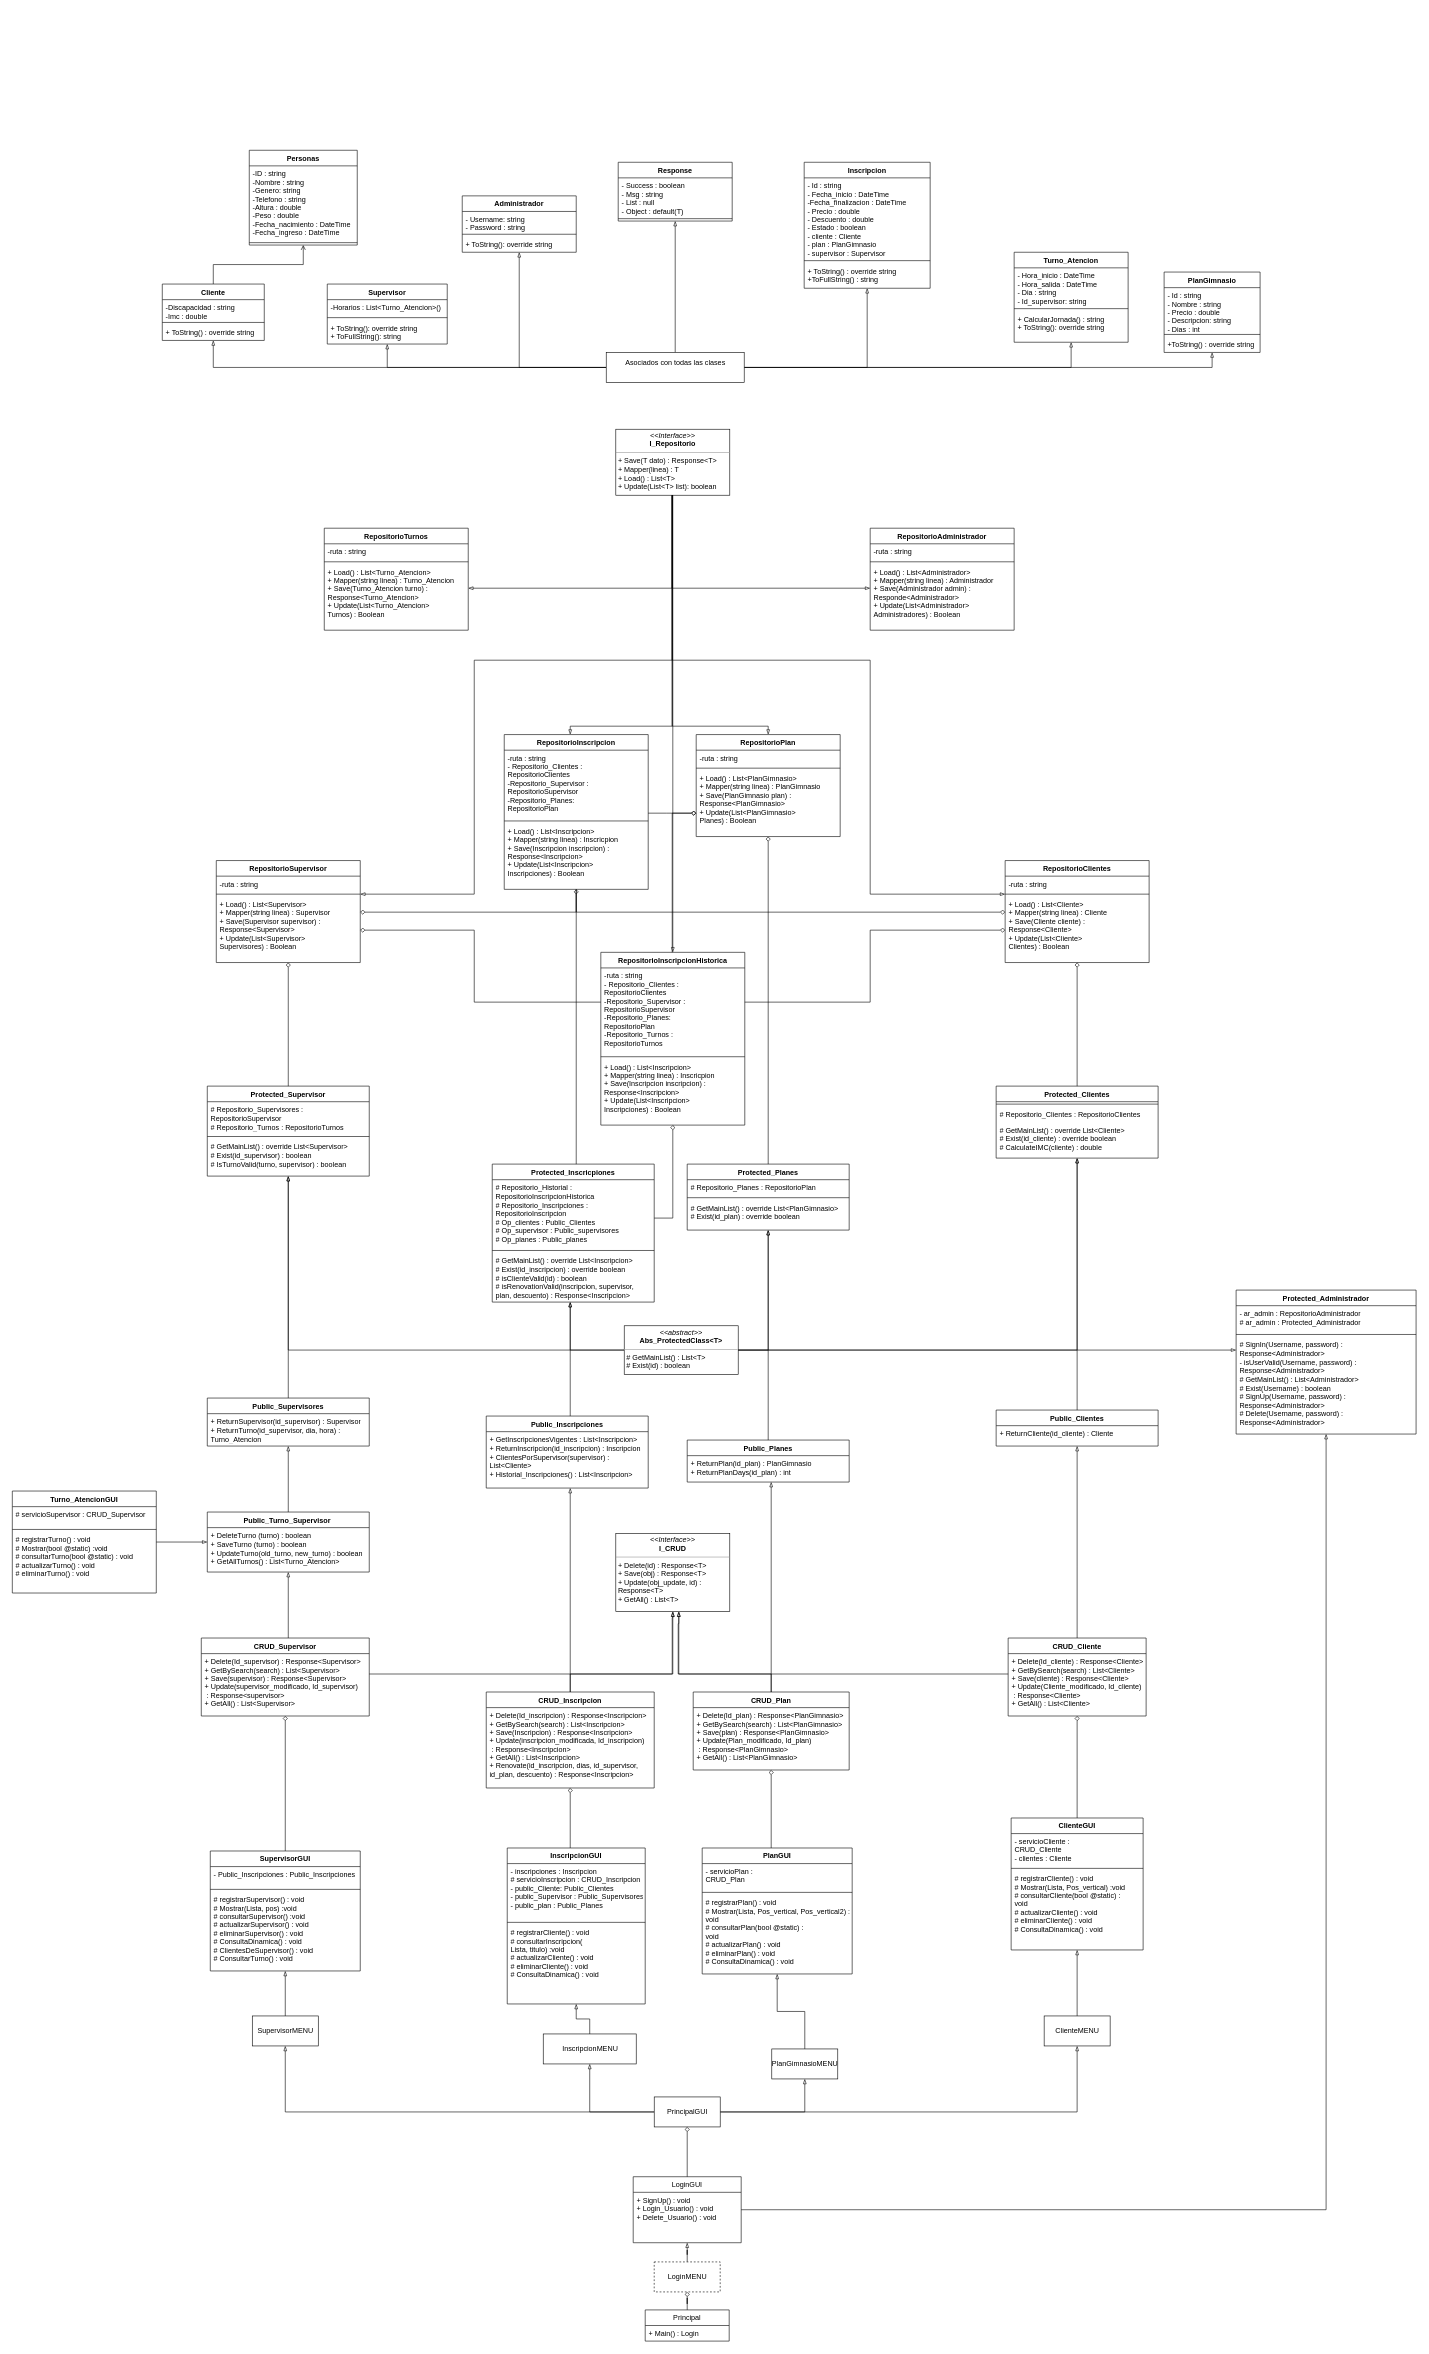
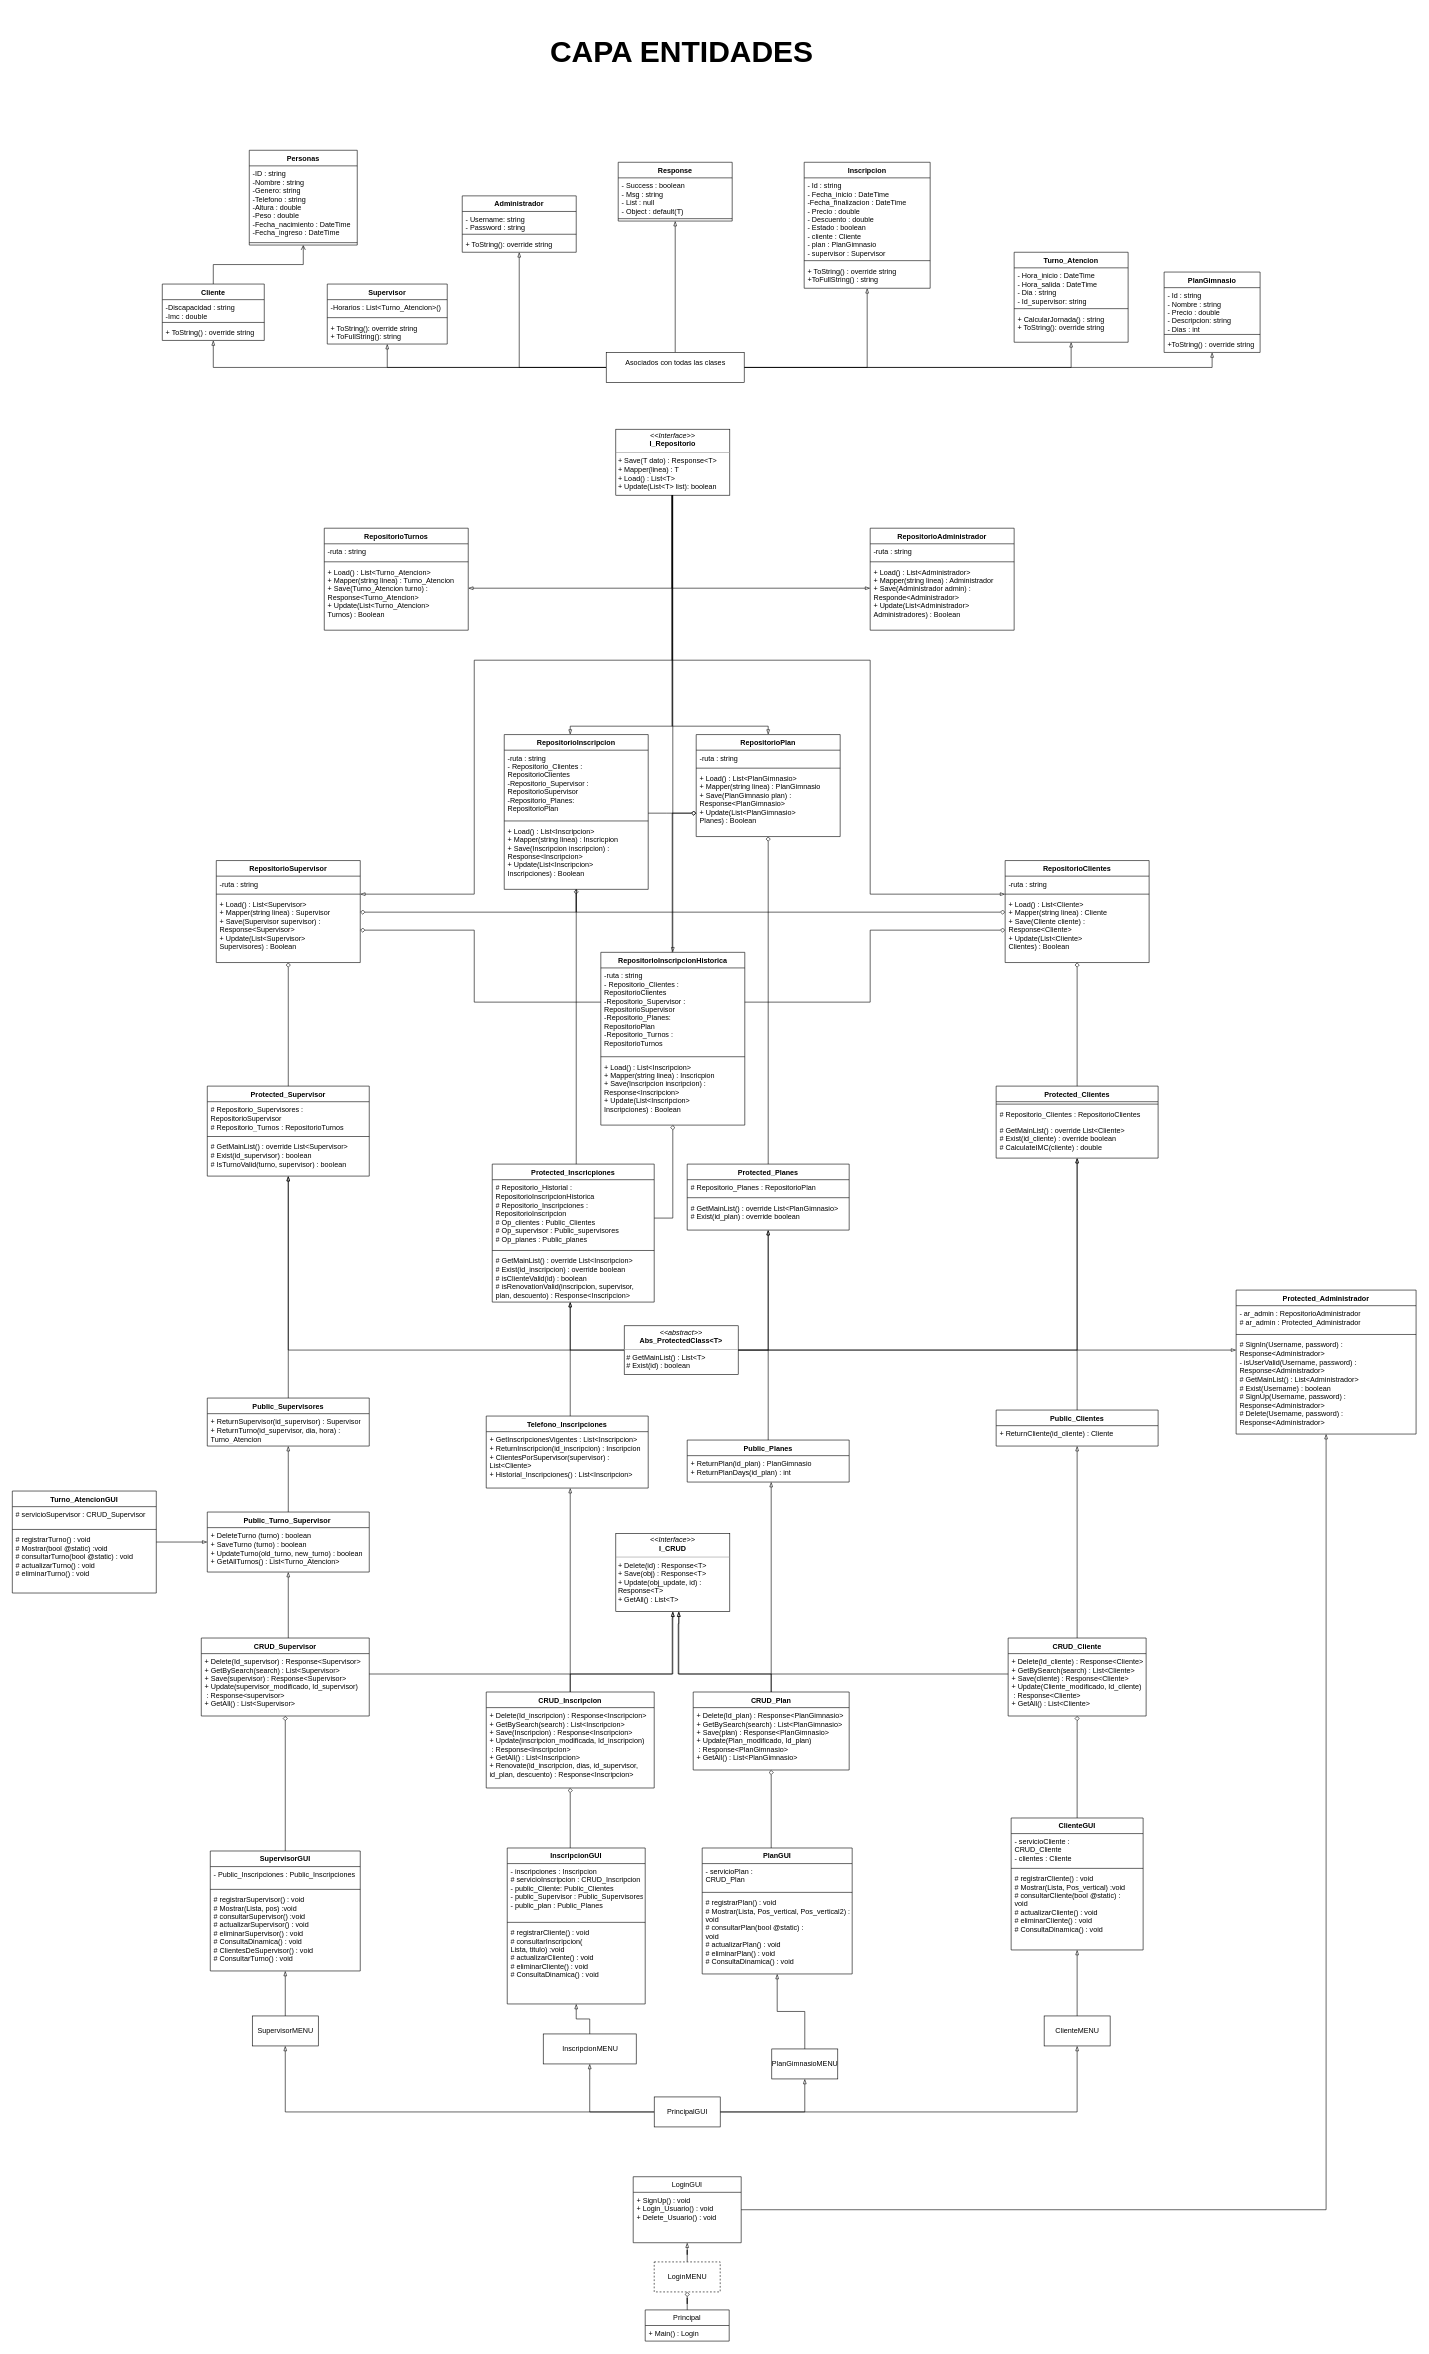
none -> (682, 48)
(567, 1425) -> (567, 1425)
(687, 2154) -> none
